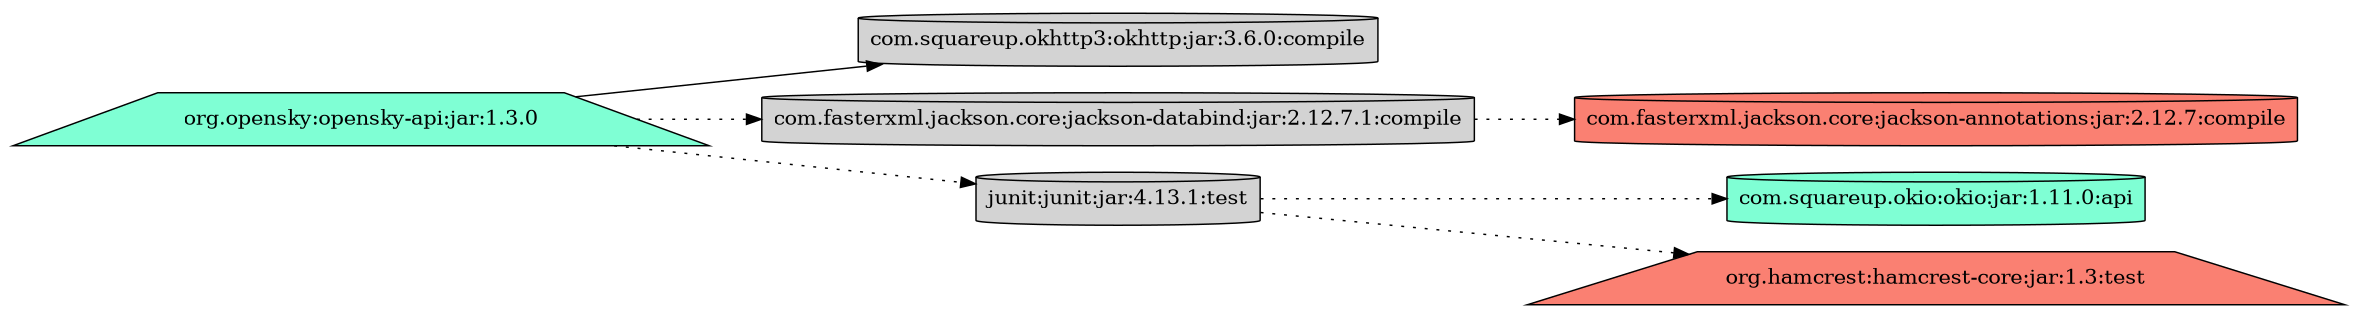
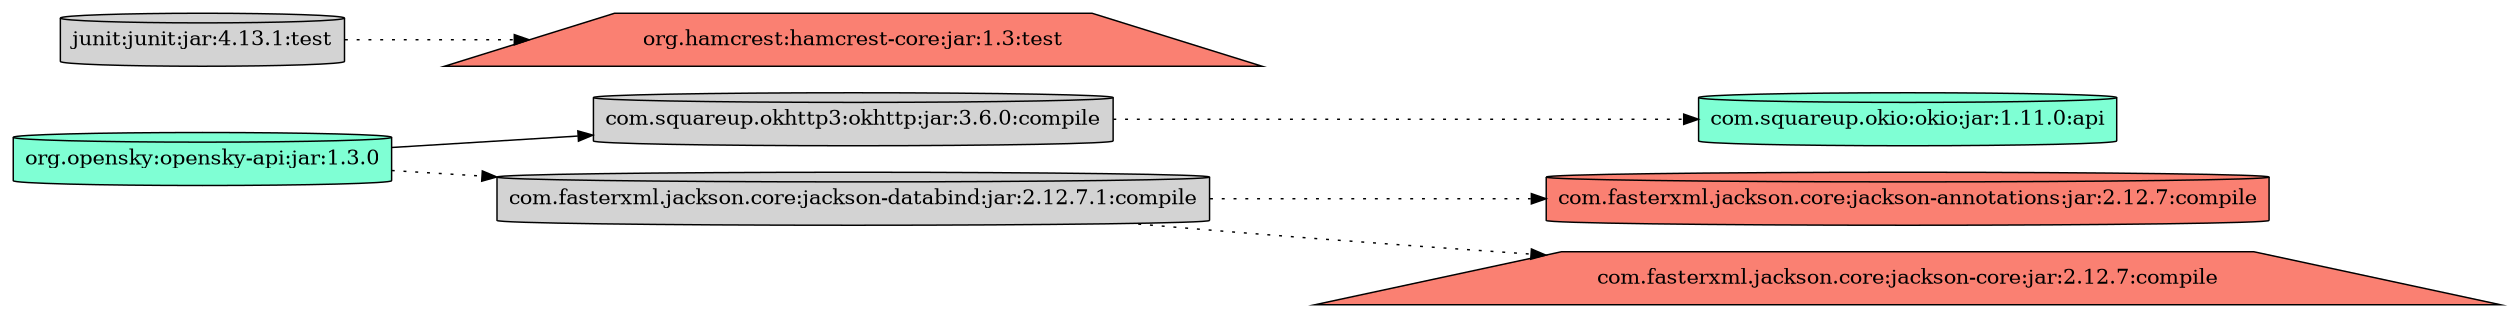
(361, 119) -> (202, 159)
(787, 164) -> none
(1486, 199) -> (1398, 119)
none -> (1908, 278)
